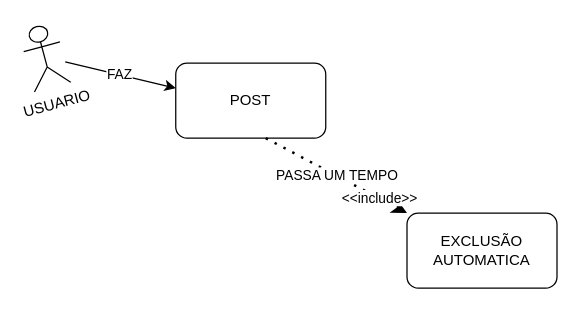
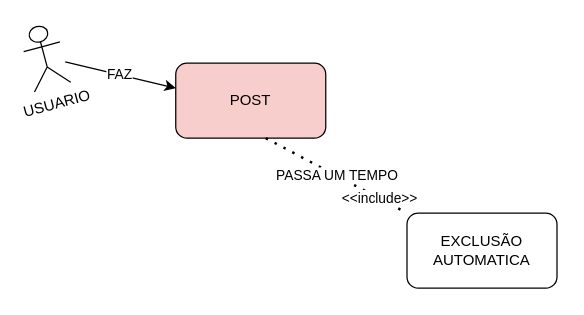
(251, 101) -> (251, 101)
(395, 207) -> (400, 209)
